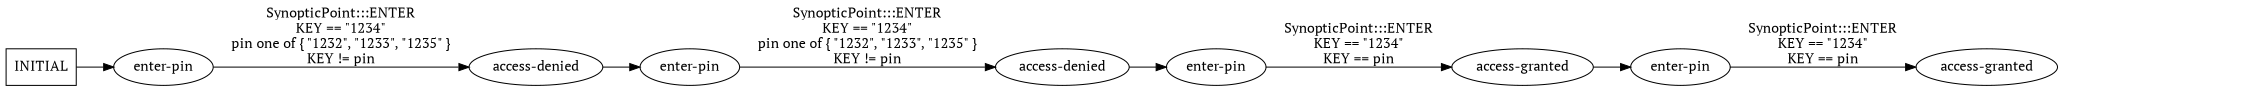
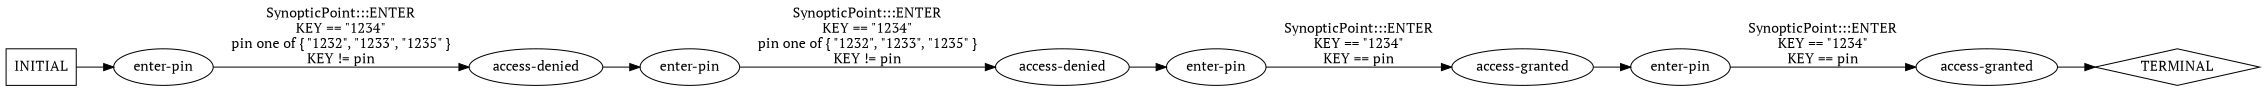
none -> (2177, 67)
